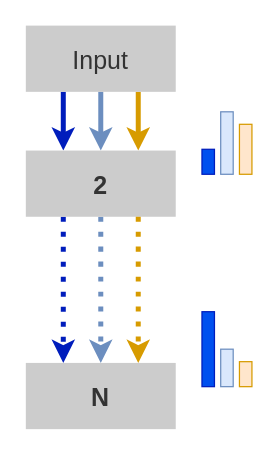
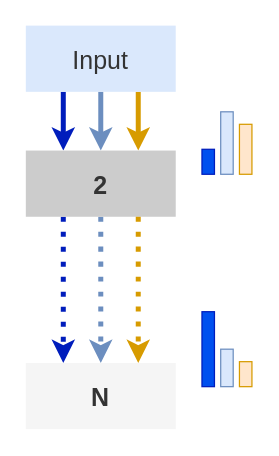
(101, 59) -> (101, 59)
(101, 396) -> (101, 396)
